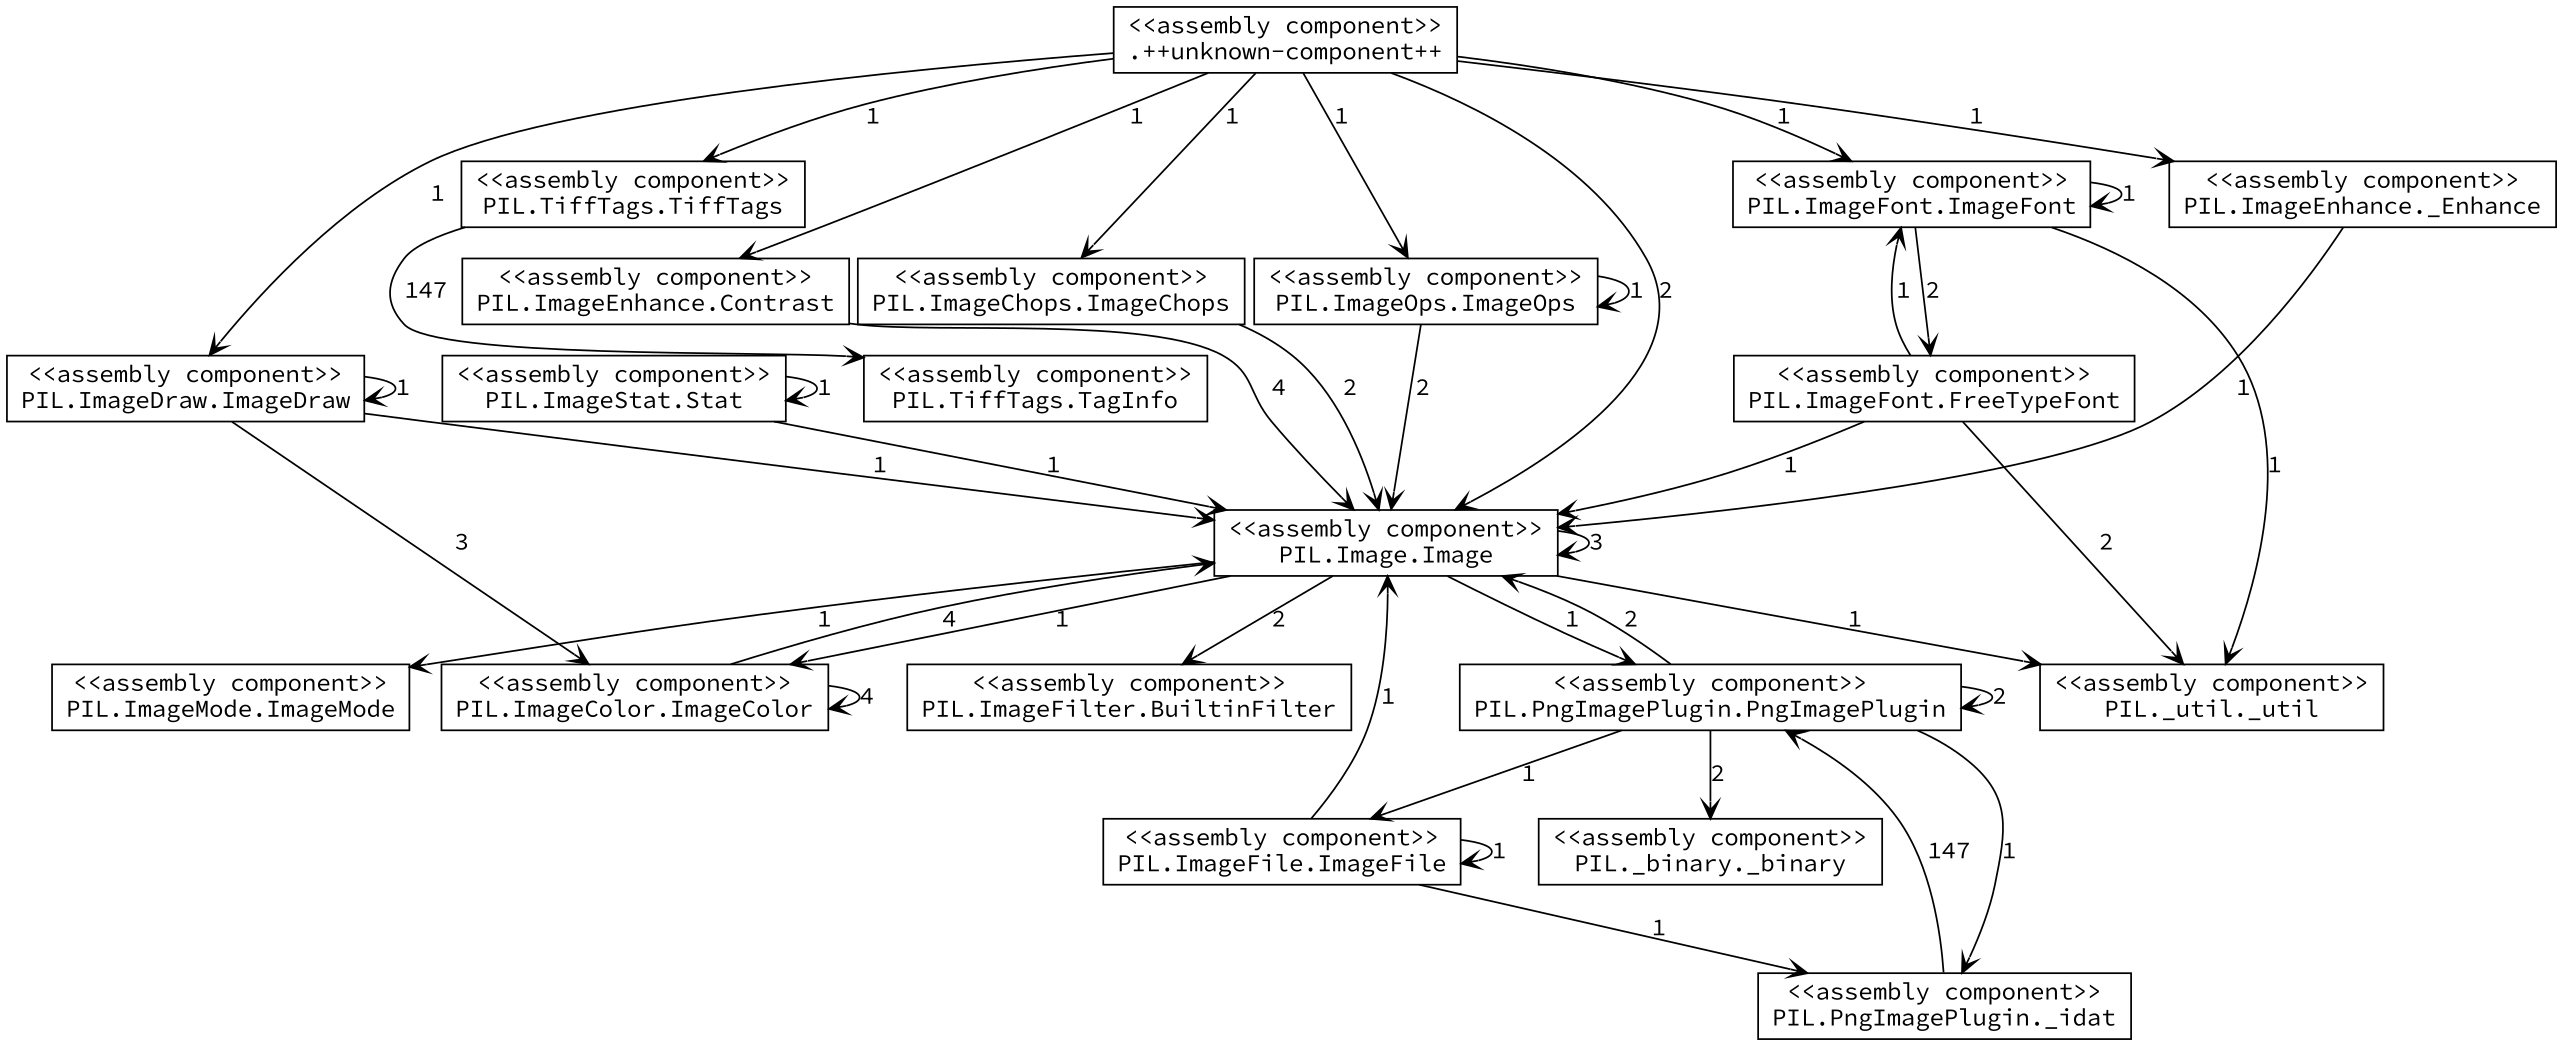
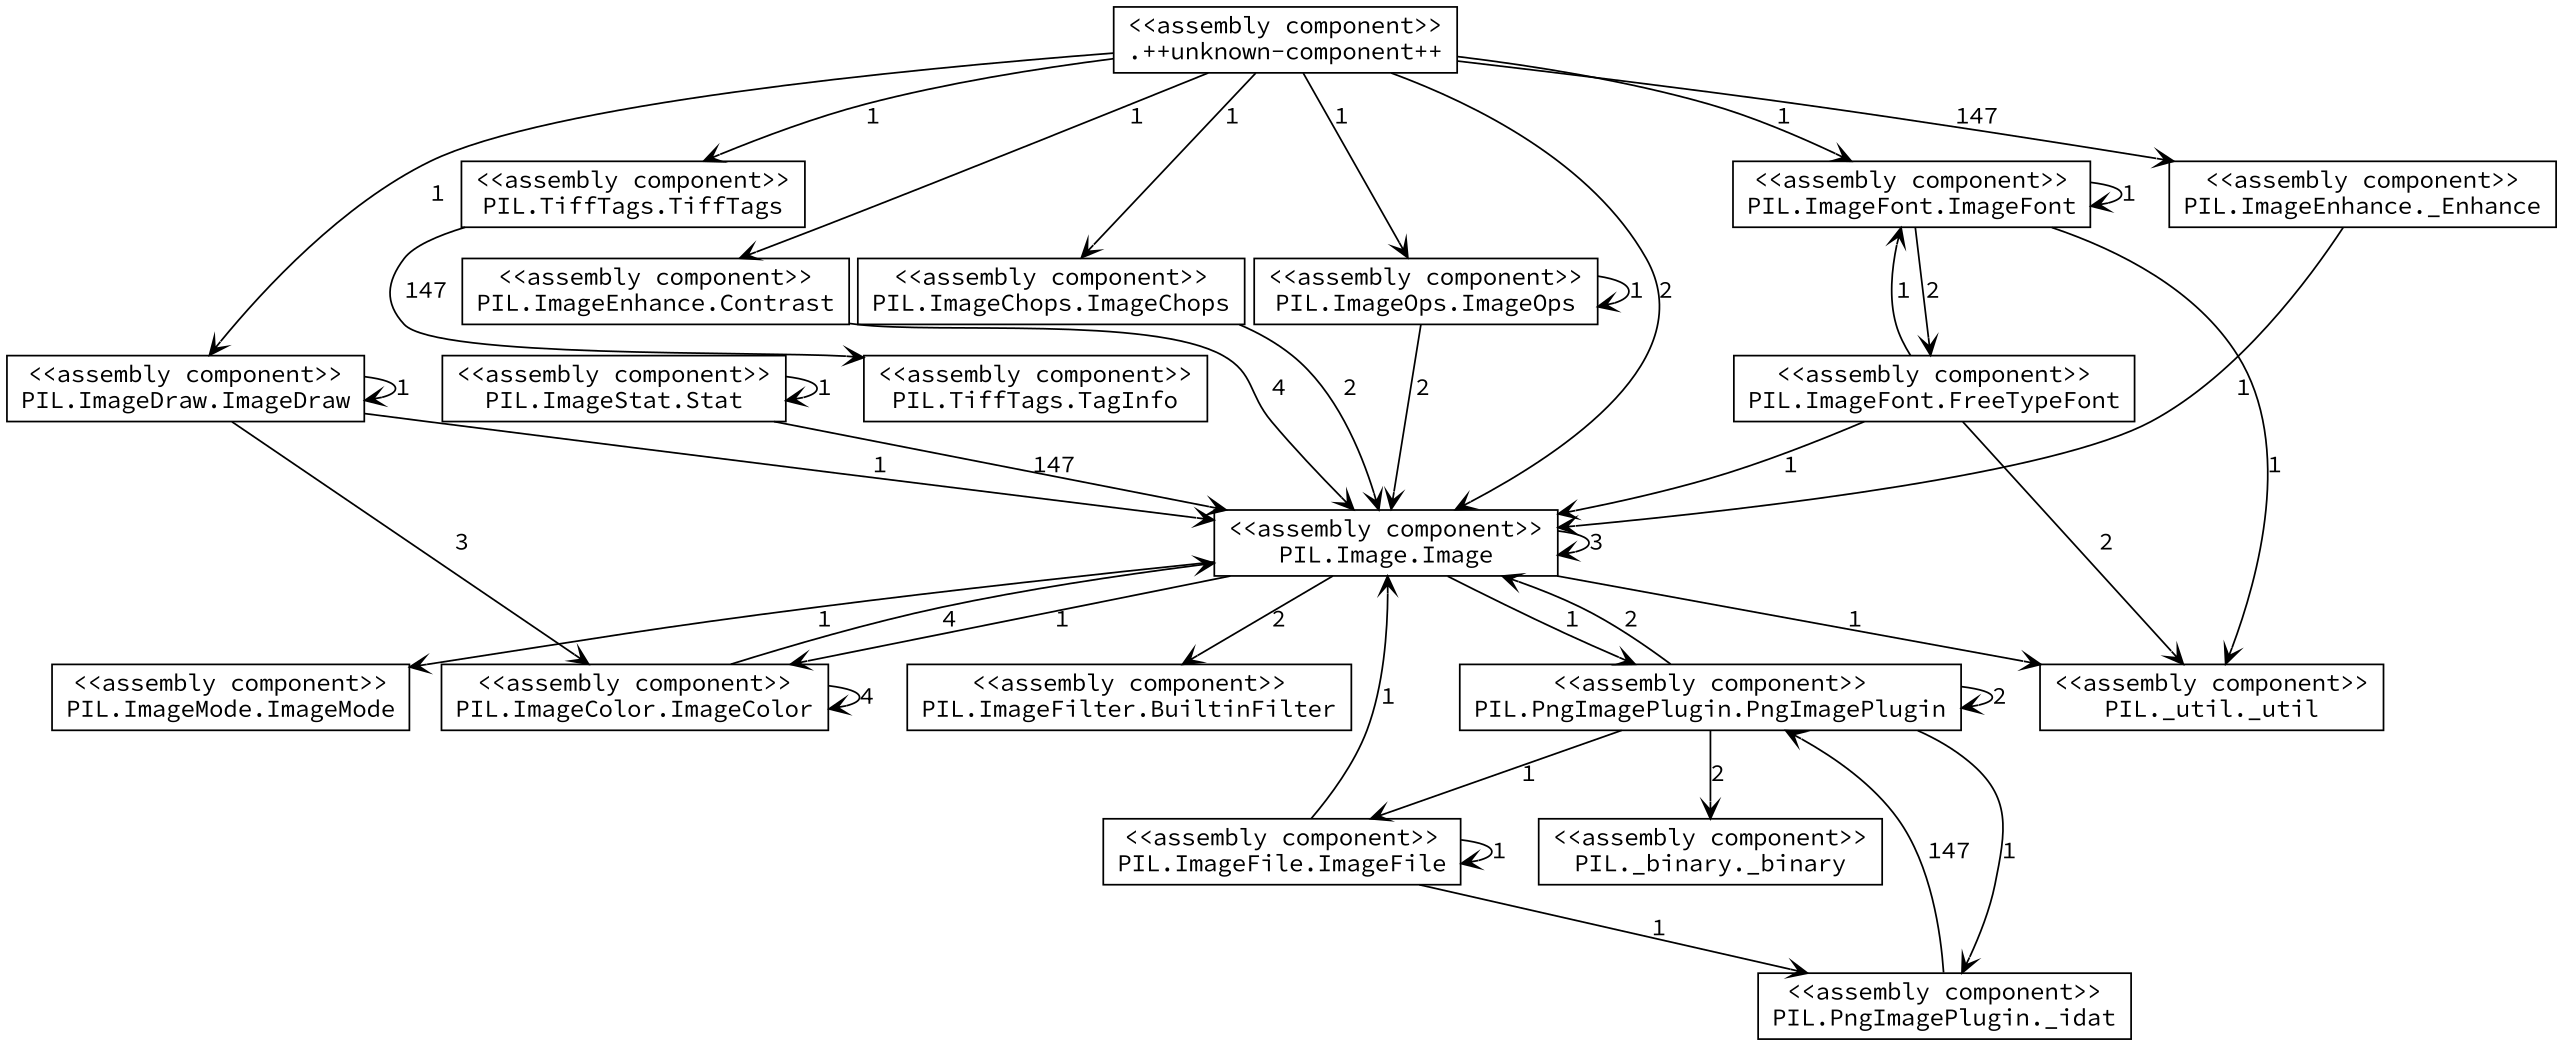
(1977, 117) -> (1977, 117)
(1054, 466) -> (1054, 466)
